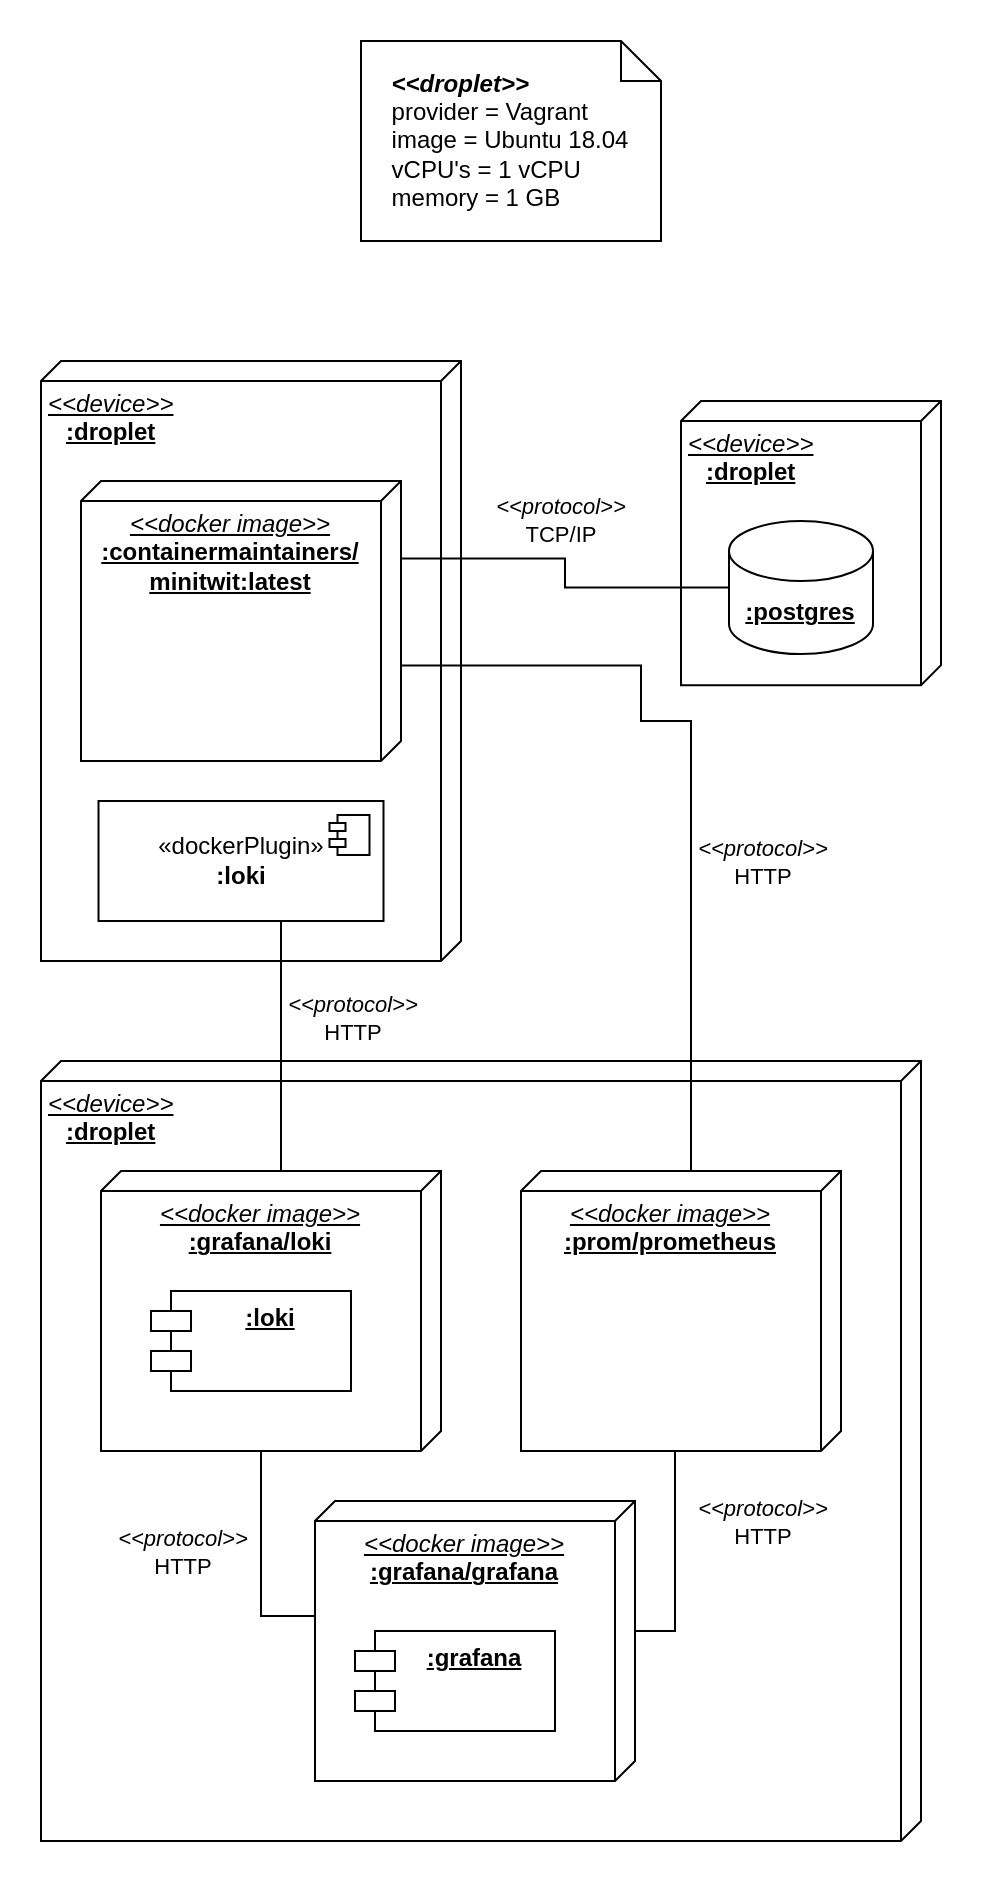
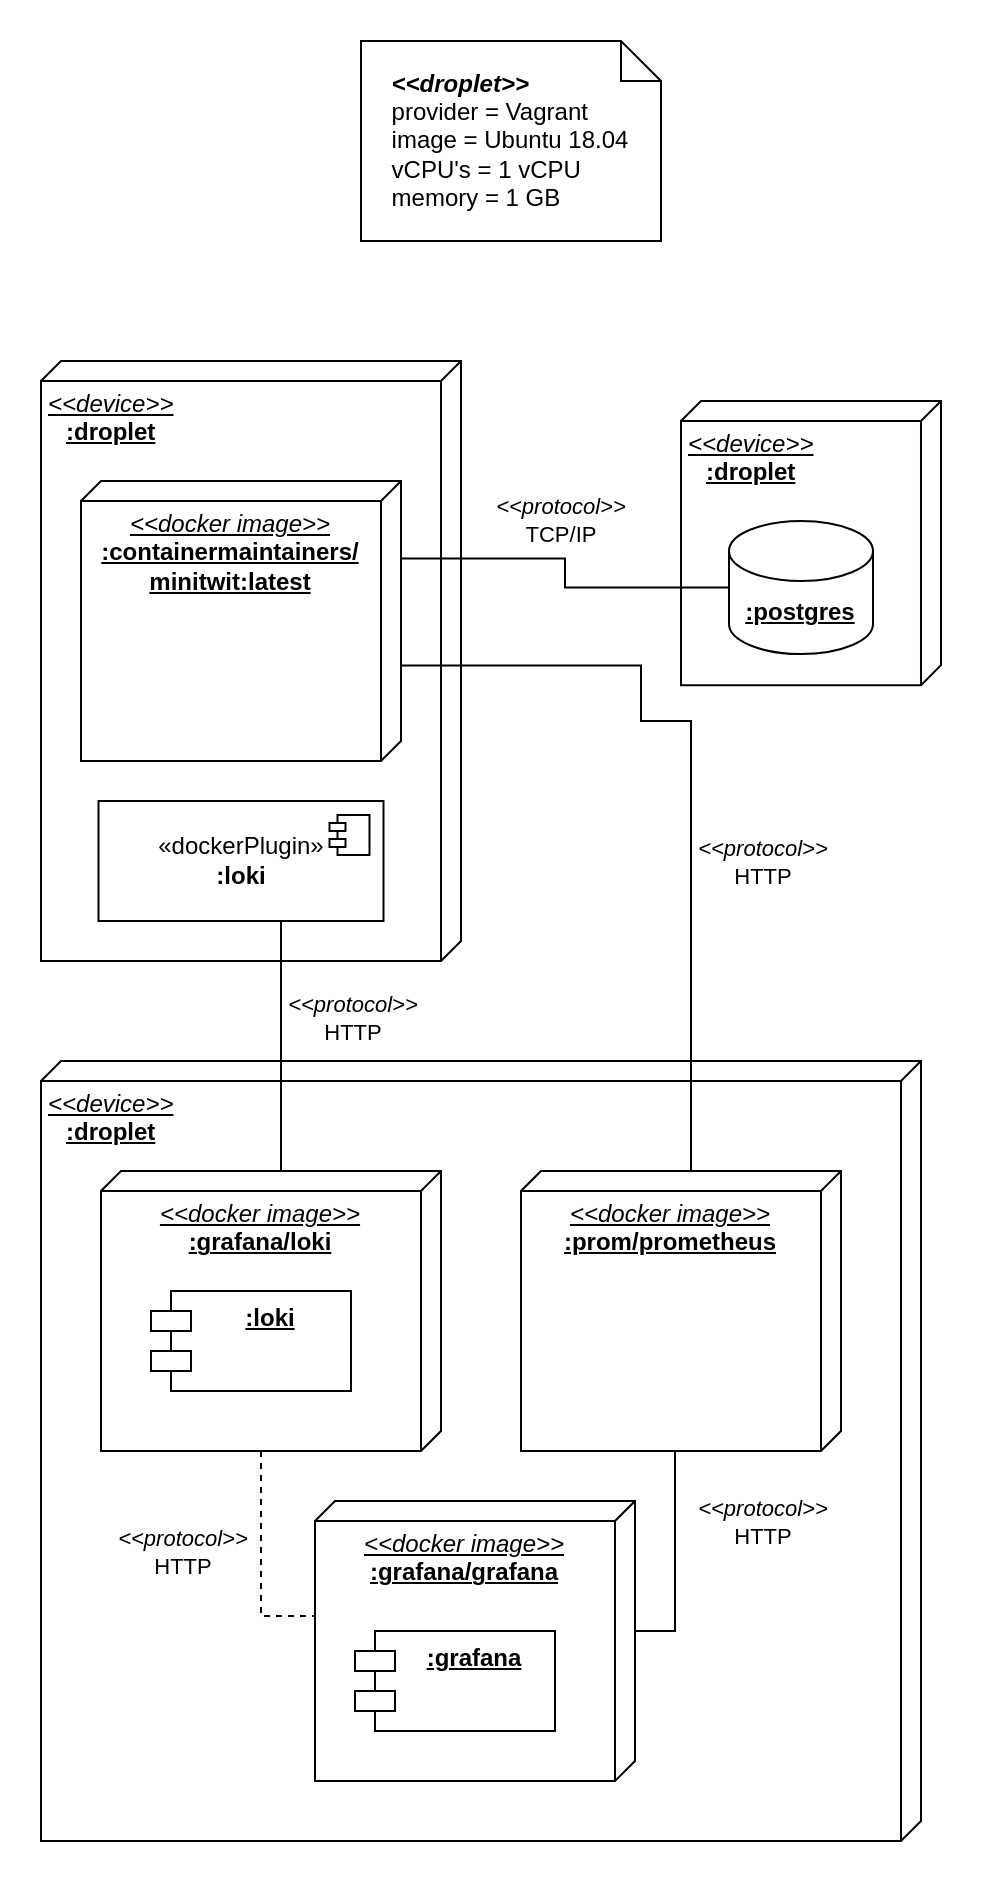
(261, 1560) -> (261, 1560)
